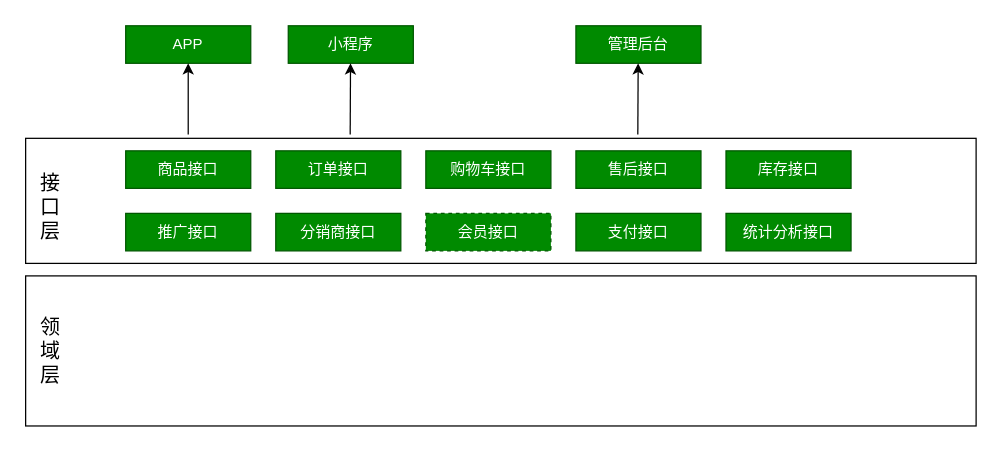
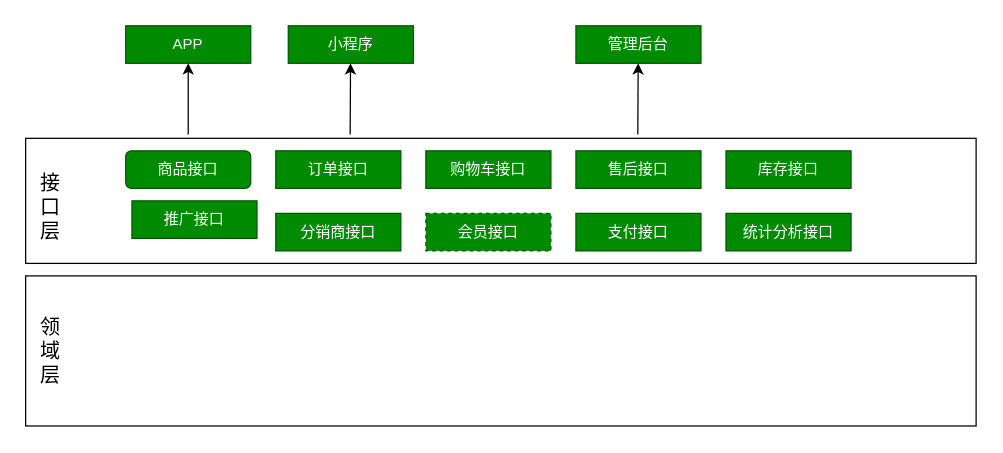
(188, 169) -> (188, 169)
(188, 232) -> (194, 219)
